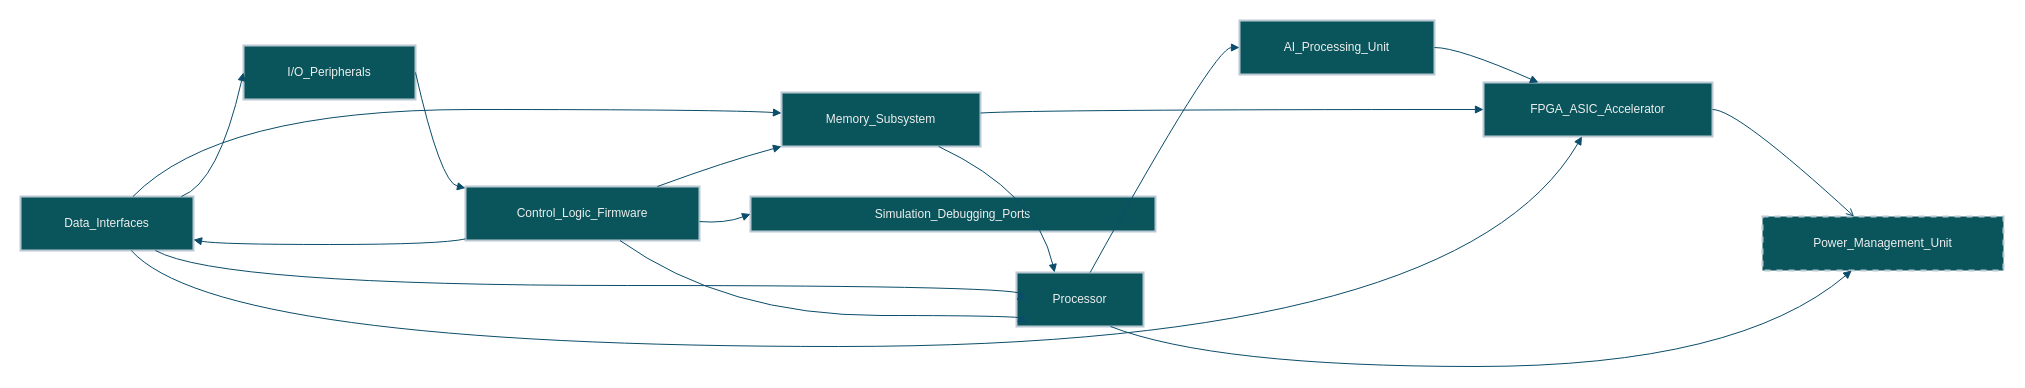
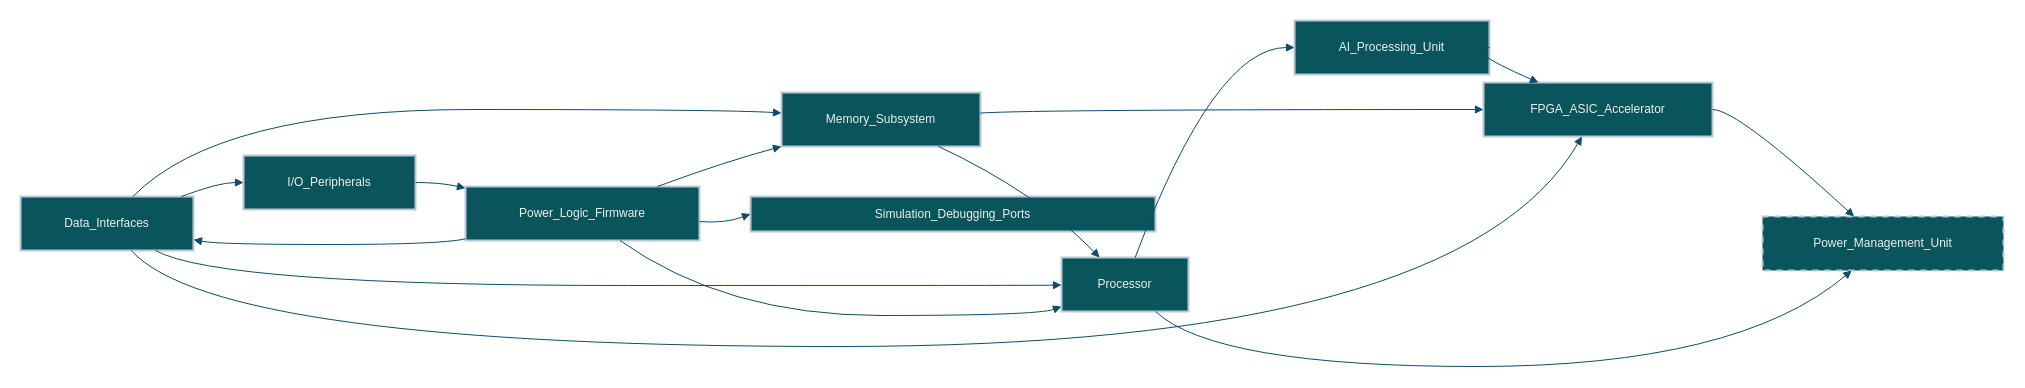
(1337, 48) -> (1392, 48)
(330, 73) -> (330, 183)
(1849, 212) -> (1847, 210)
(583, 214) -> (583, 214)
(1080, 300) -> (1125, 285)
